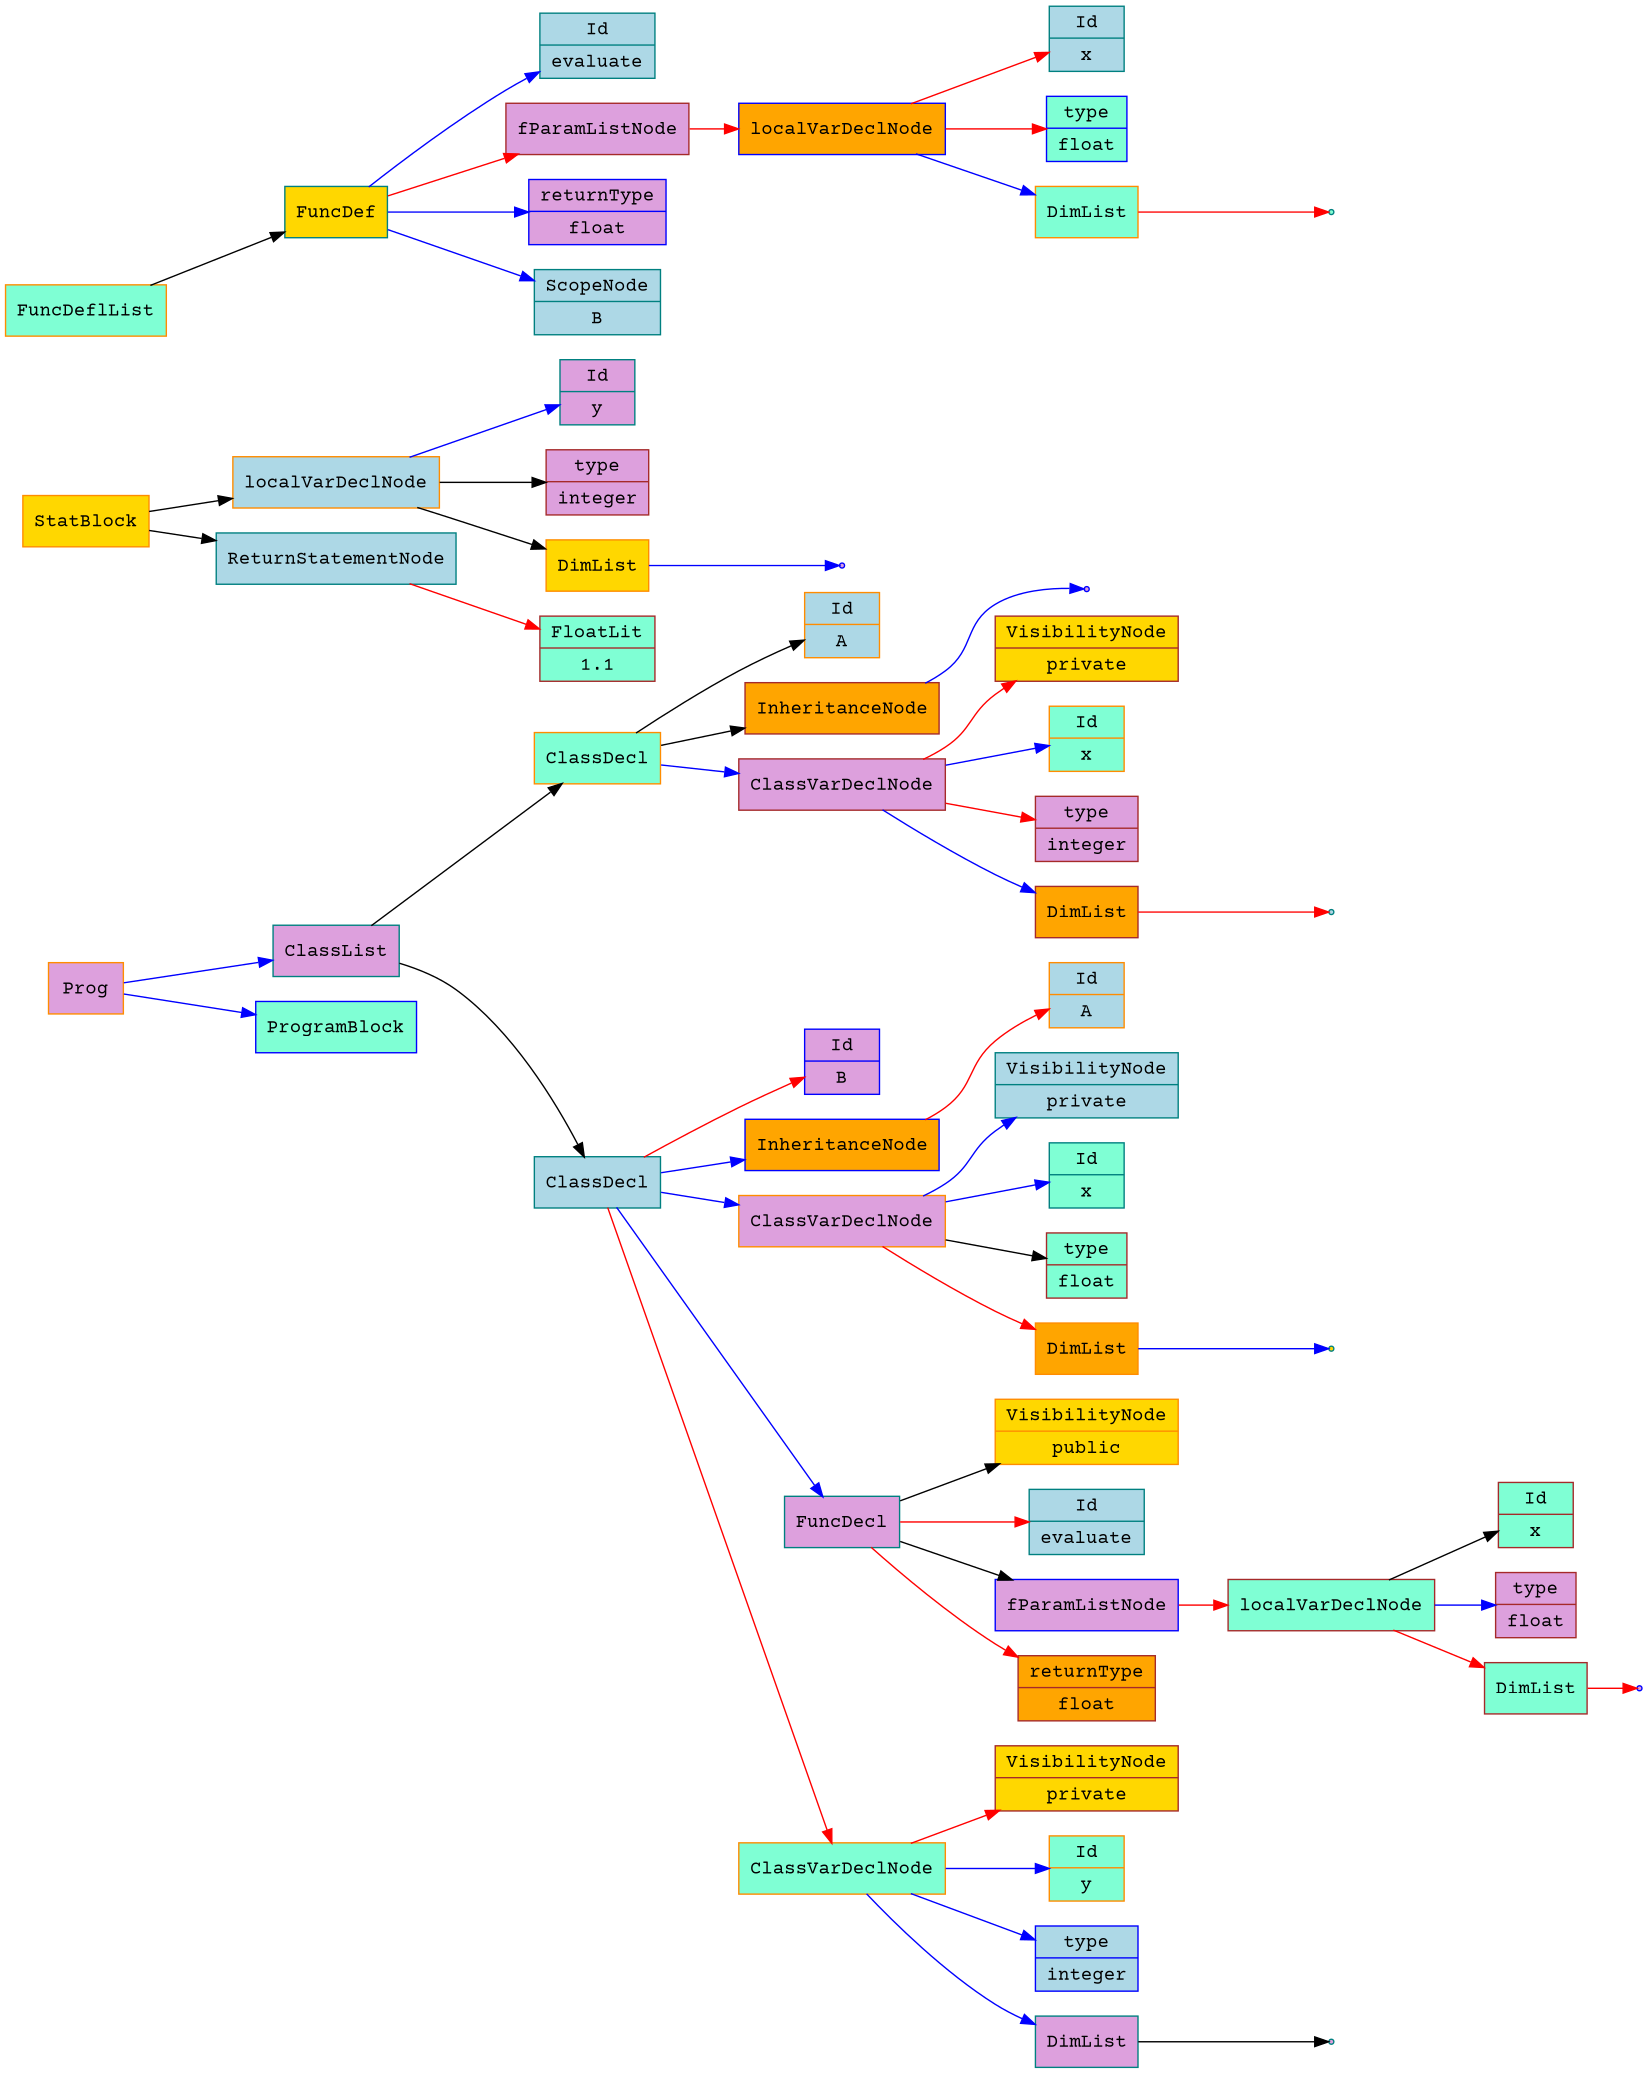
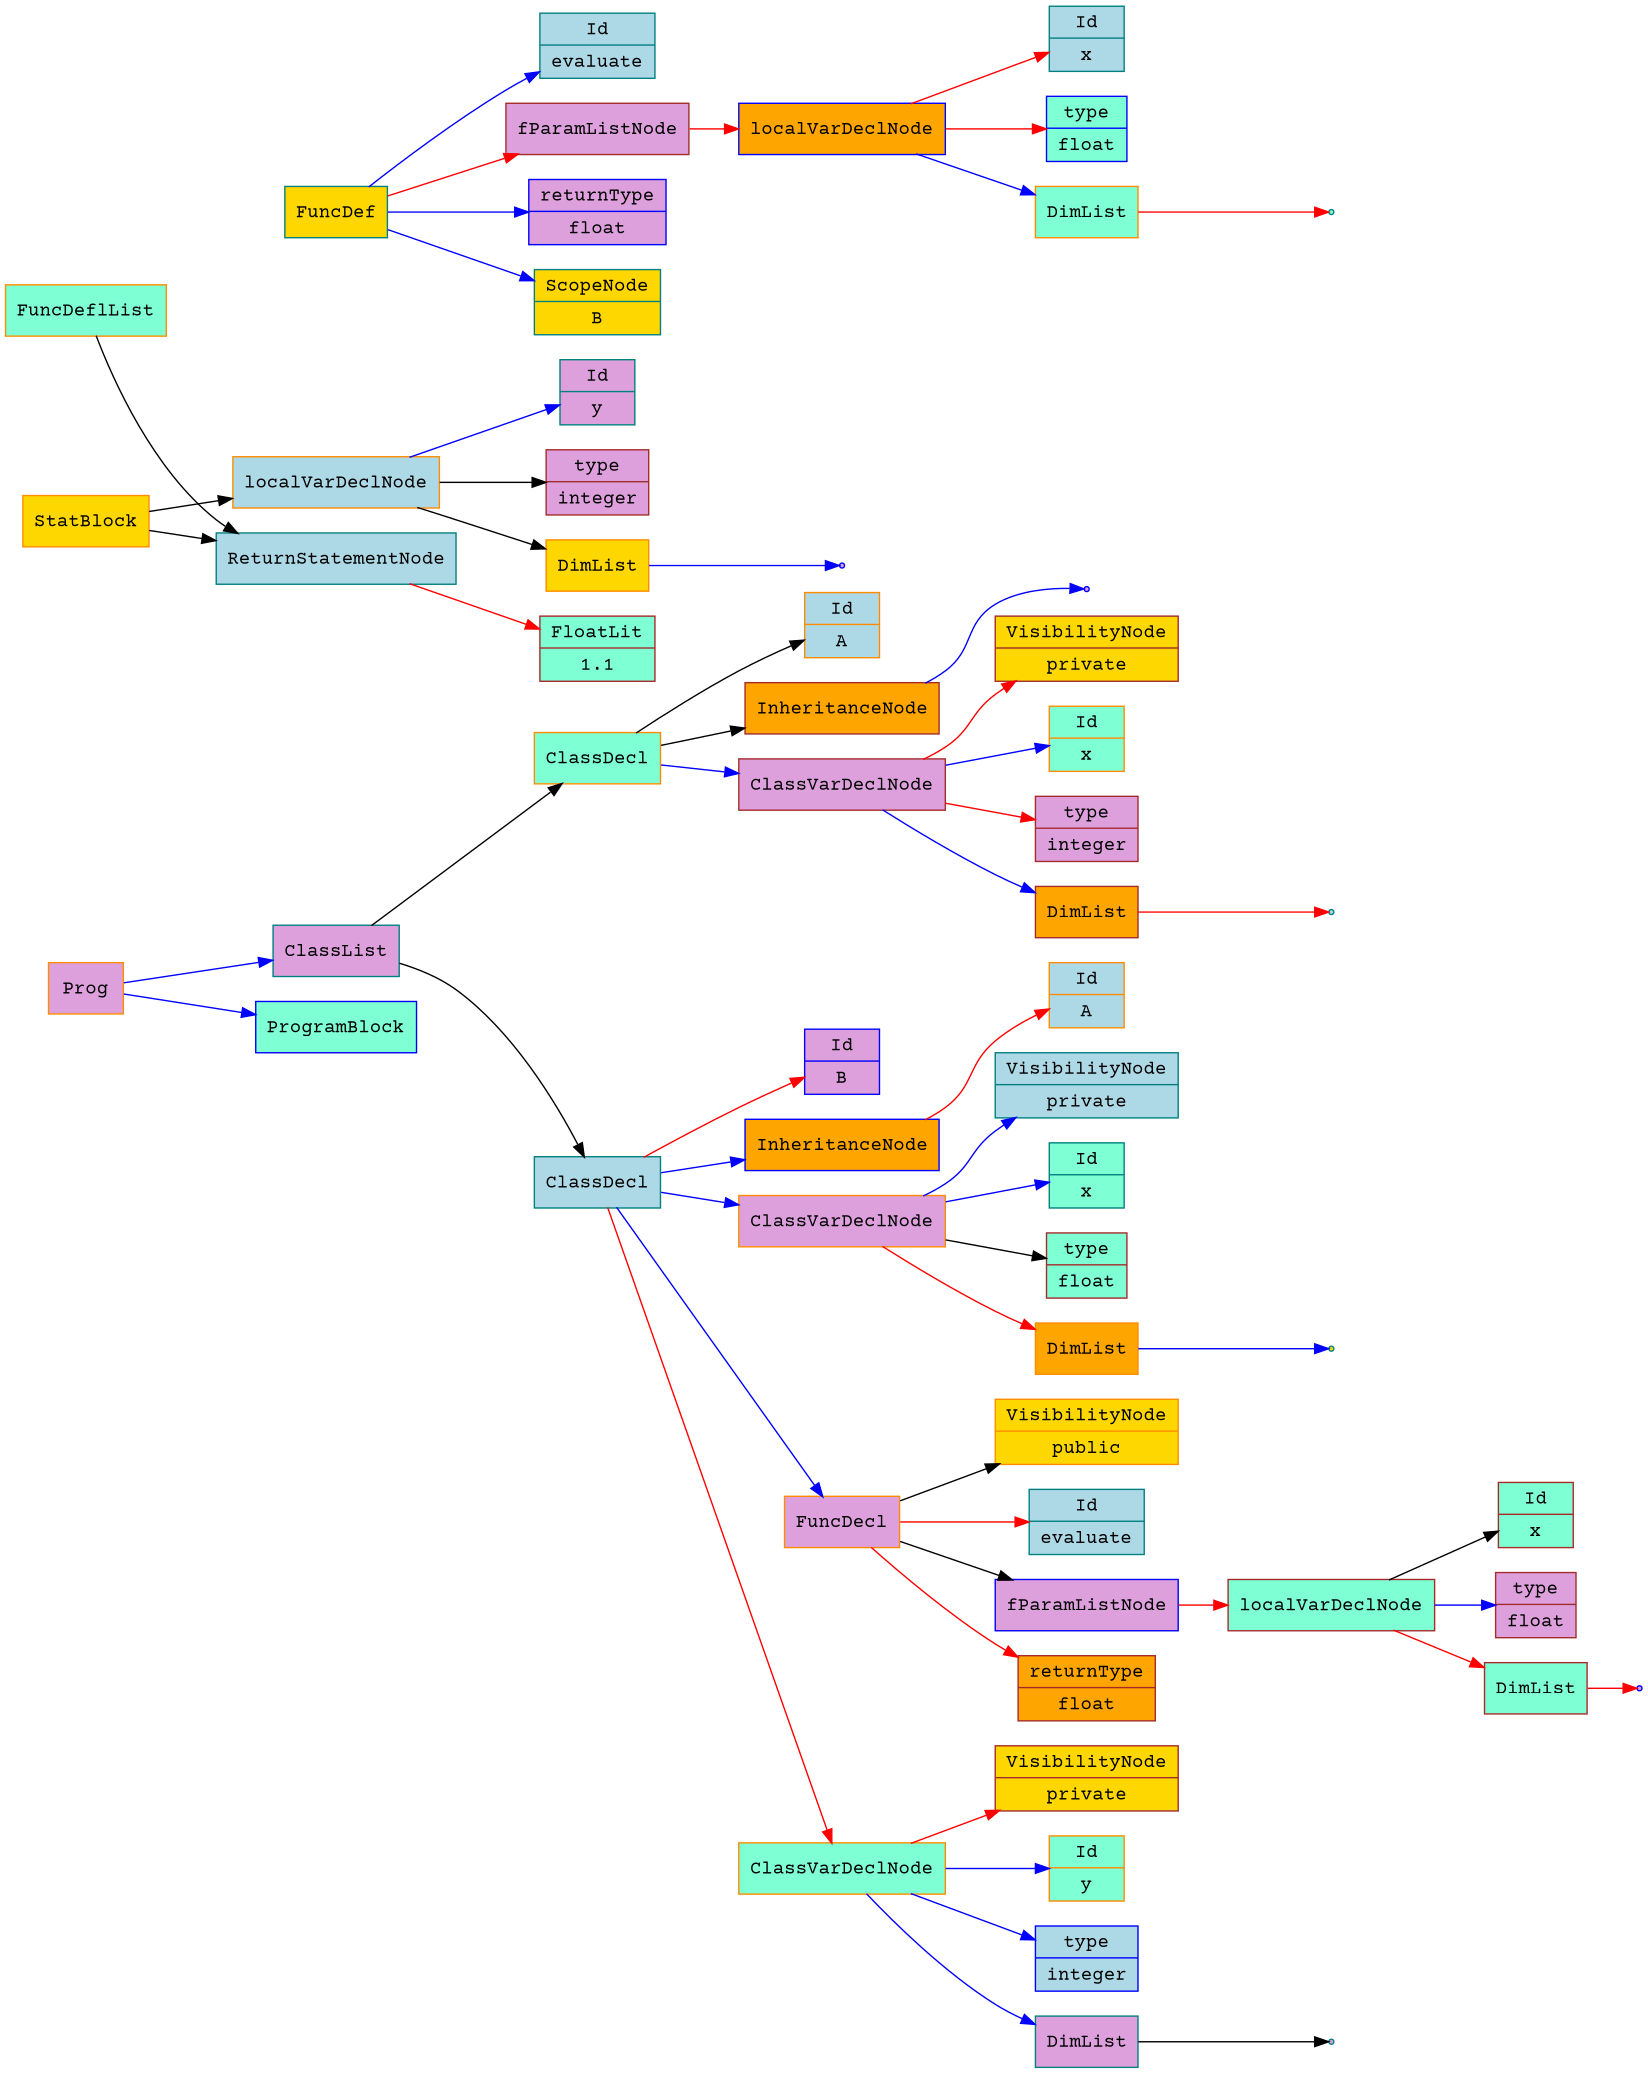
(211, 261) -> (148, 440)
(597, 302) -> (597, 302)
(842, 1522) -> (842, 1522)
